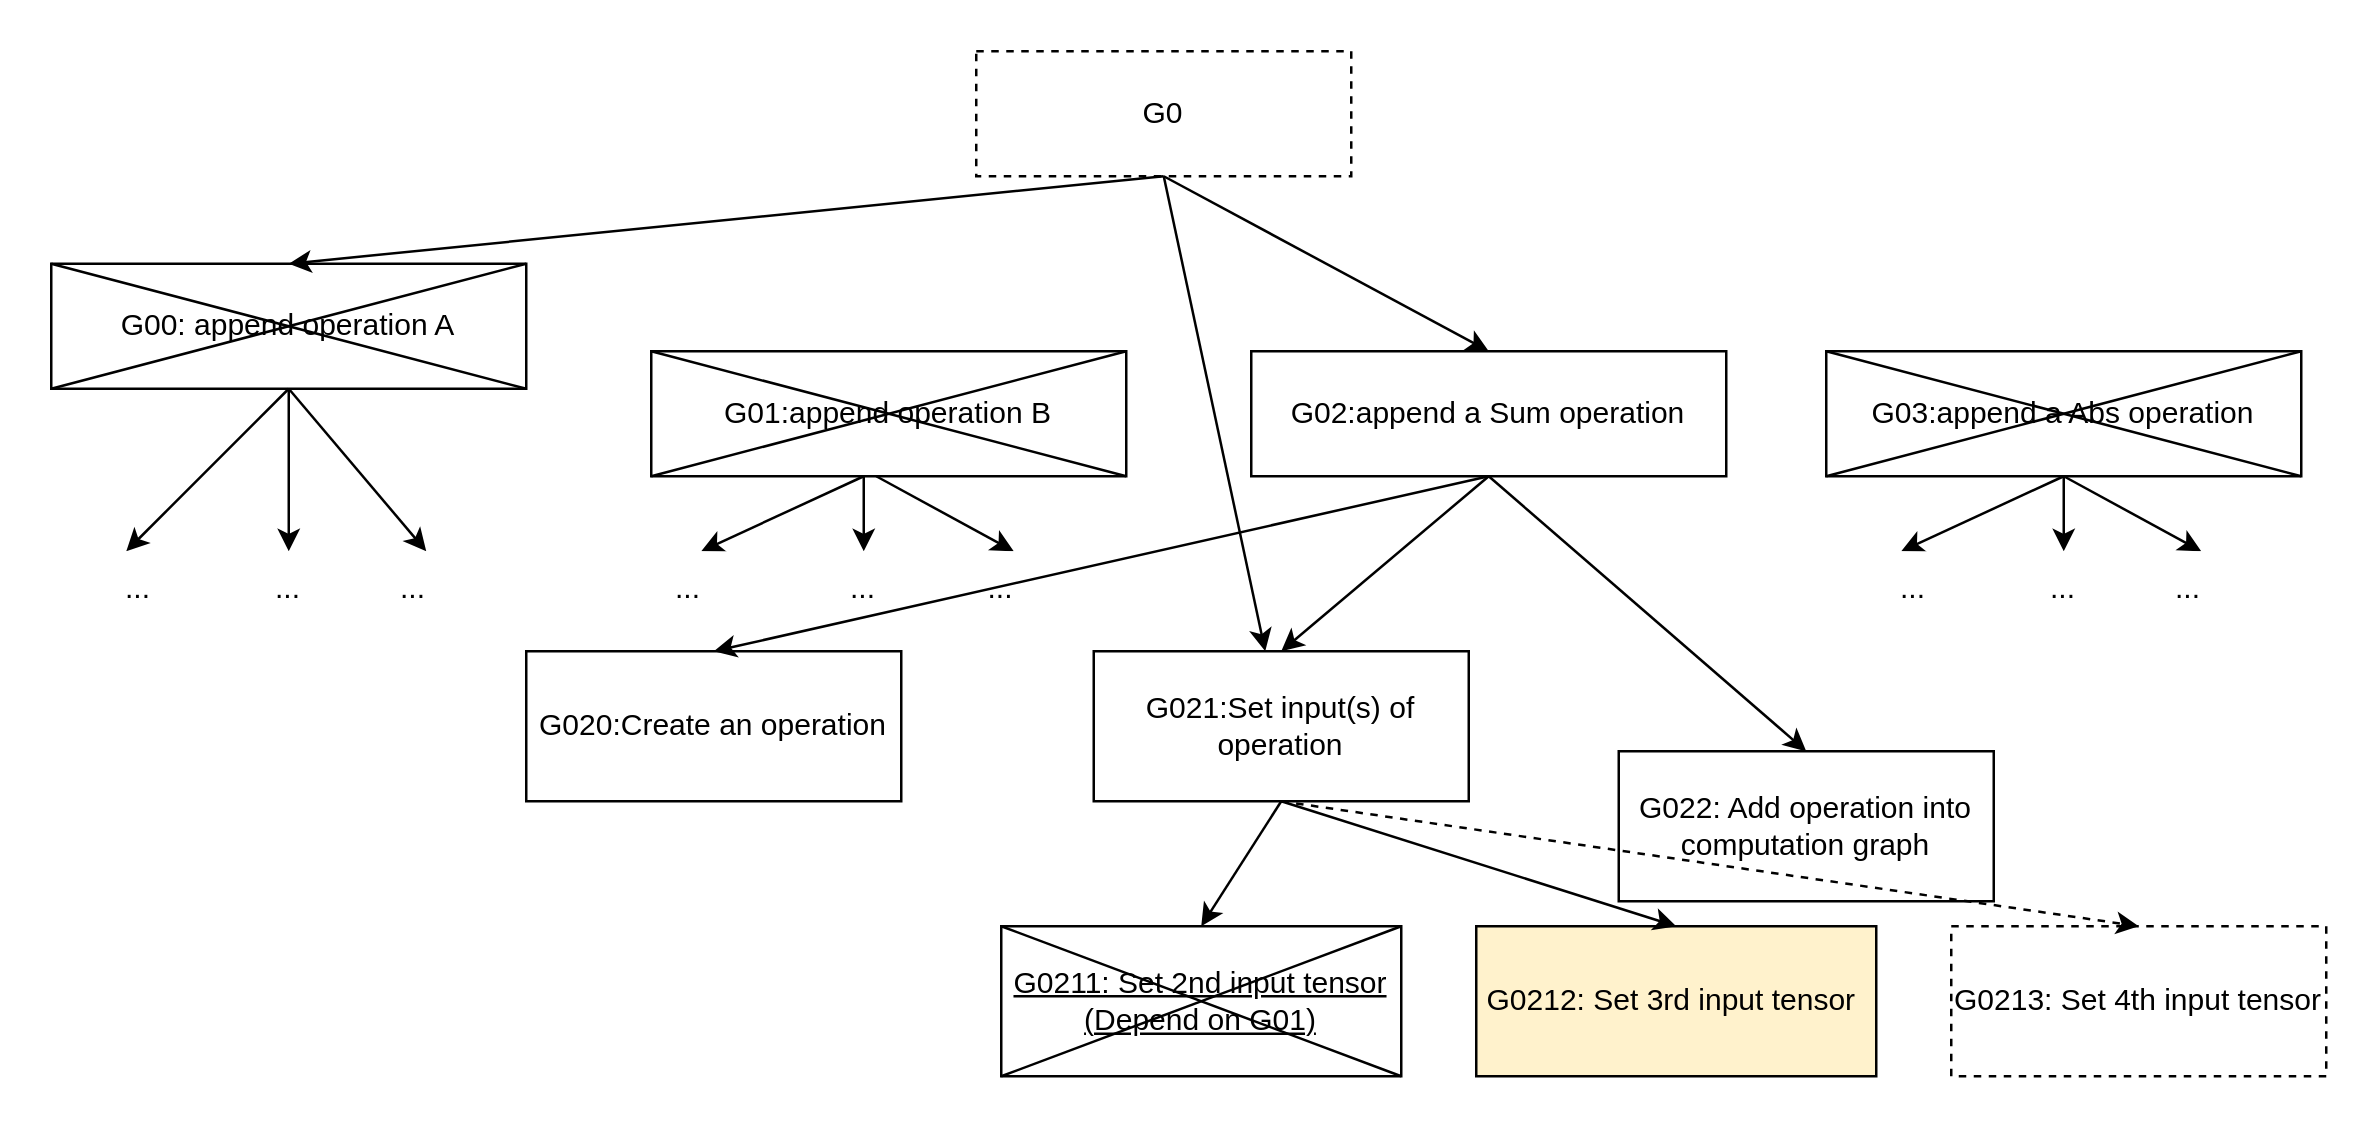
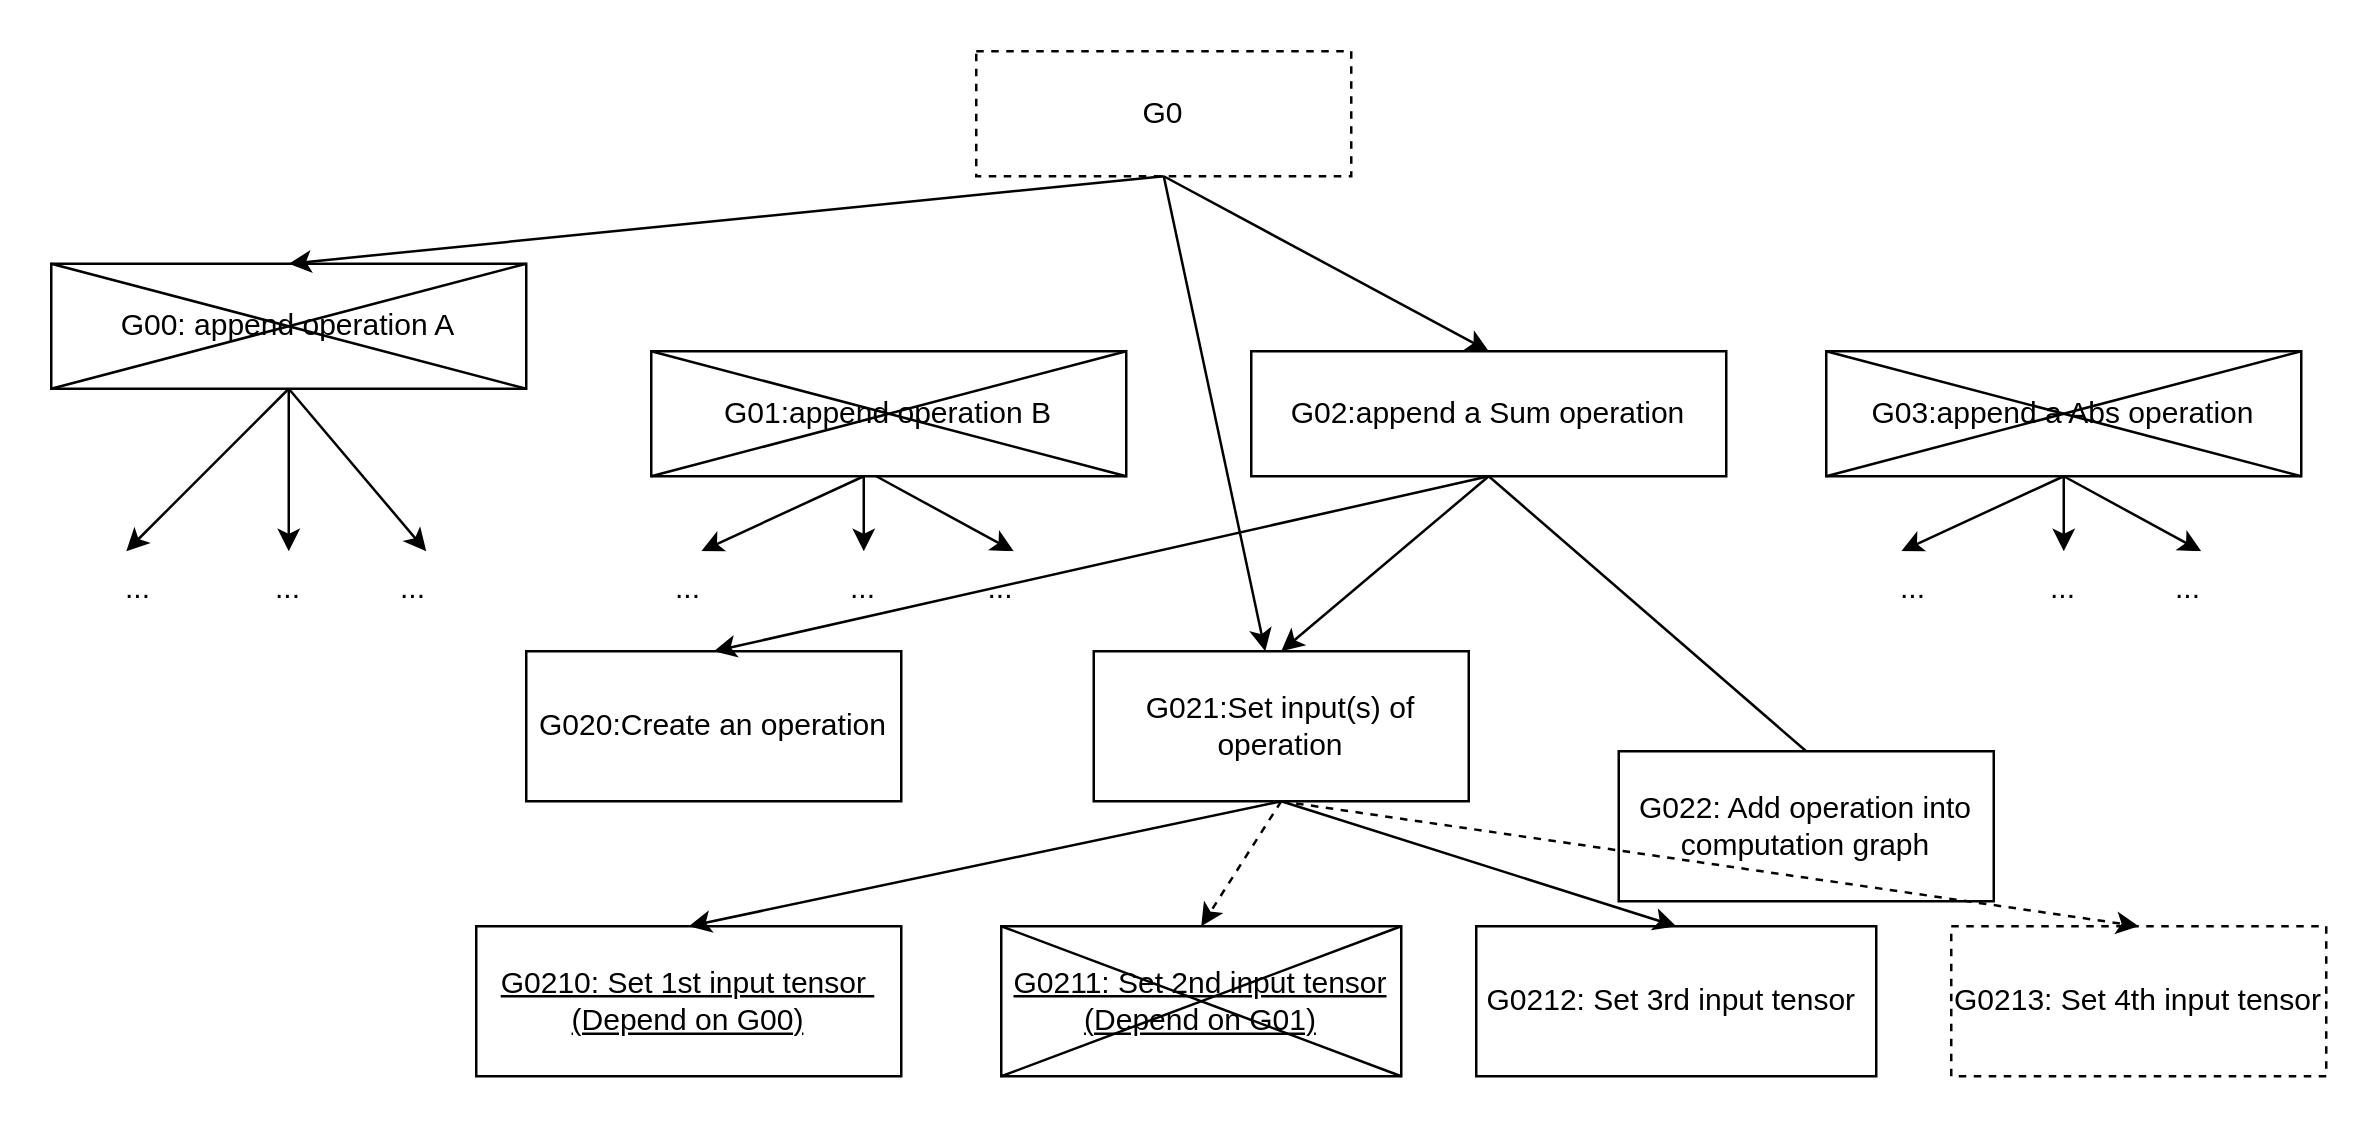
(1793, 740) -> (1798, 744)
(1244, 860) -> (1244, 860)
none -> (990, 863)
none -> (689, 1001)
(1676, 1001) -> (1676, 1001)
